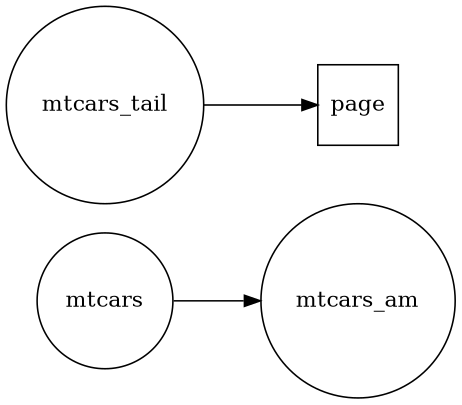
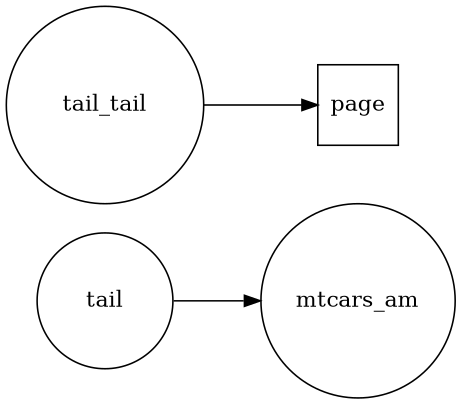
(105, 105) -> (105, 105)
(105, 301) -> (105, 301)
